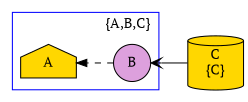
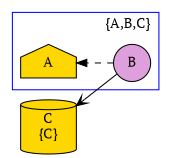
(174, 63) -> (106, 83)
